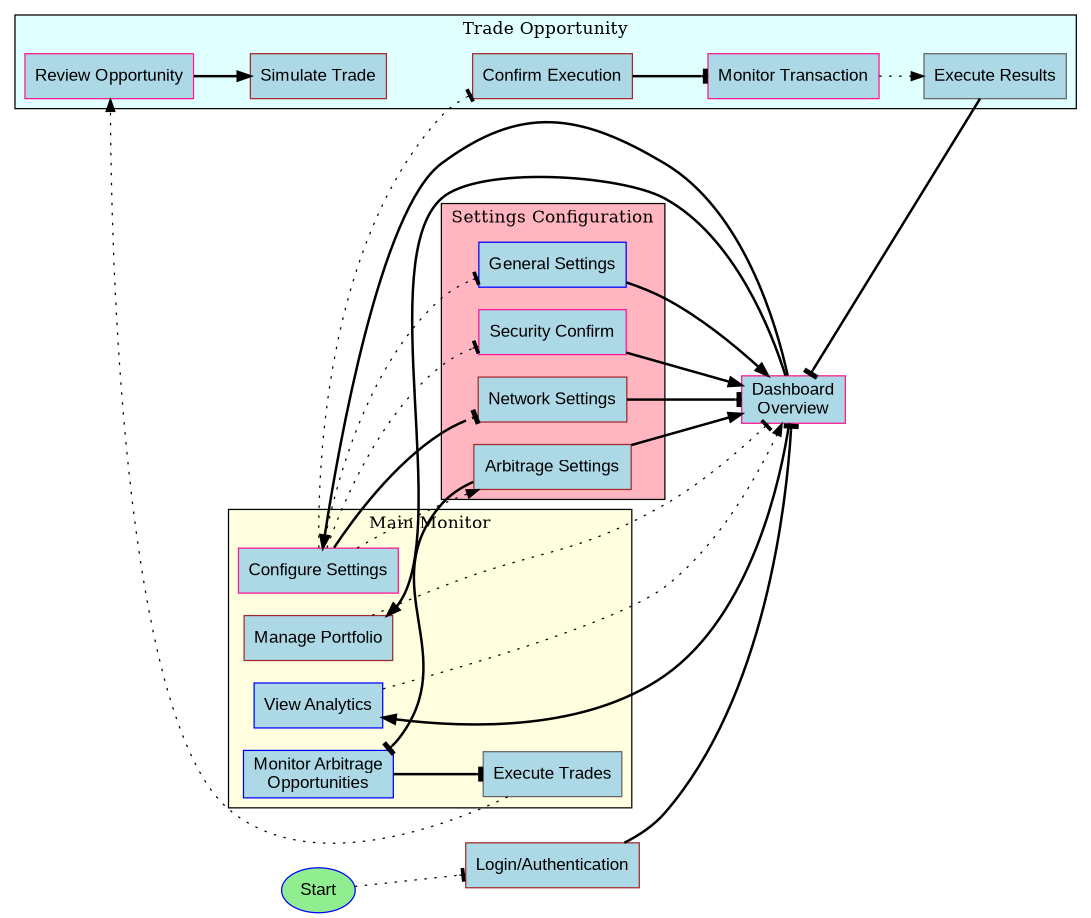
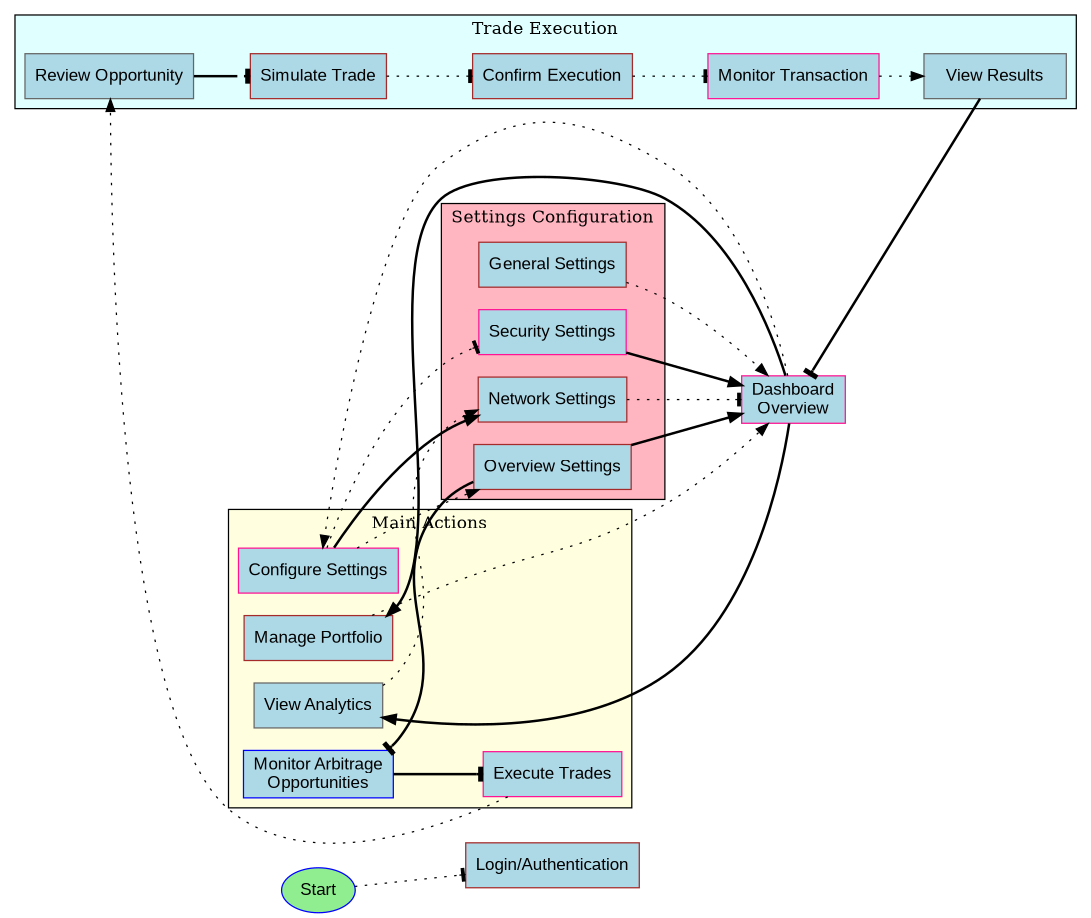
(546, 29) -> (546, 29)
(109, 76) -> (109, 76)
(216, 76) -> (216, 76)
(667, 76) -> (667, 76)
(995, 76) -> (995, 76)
(484, 138) -> (484, 138)
(553, 265) -> (553, 265)
(347, 305) -> (426, 76)
(697, 318) -> (697, 318)
(553, 332) -> (553, 332)
(371, 397) -> none
(681, 400) -> (681, 400)
(553, 467) -> (553, 467)
(392, 475) -> (392, 475)
(430, 524) -> (430, 524)
(579, 544) -> (579, 544)
(616, 613) -> (423, 584)
(749, 656) -> none
(318, 705) -> (318, 705)
(553, 774) -> (553, 774)
